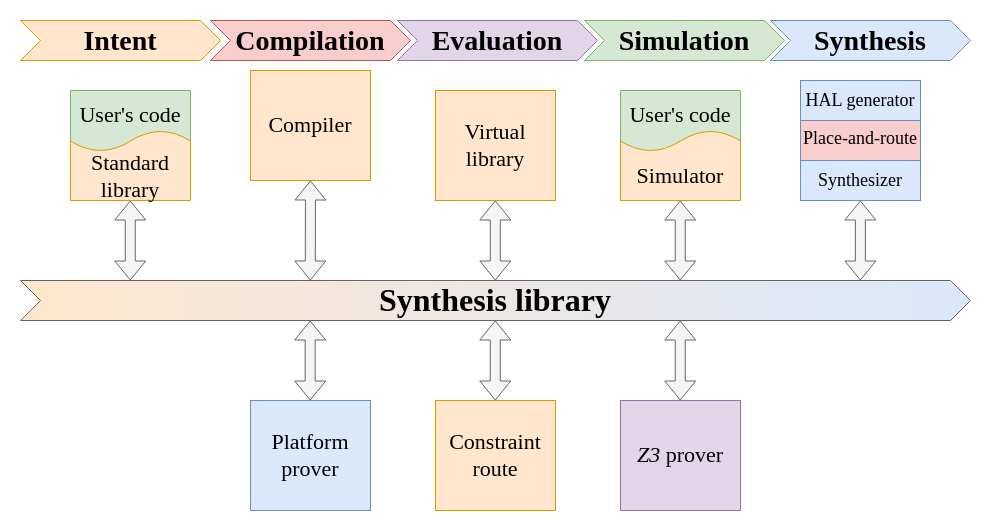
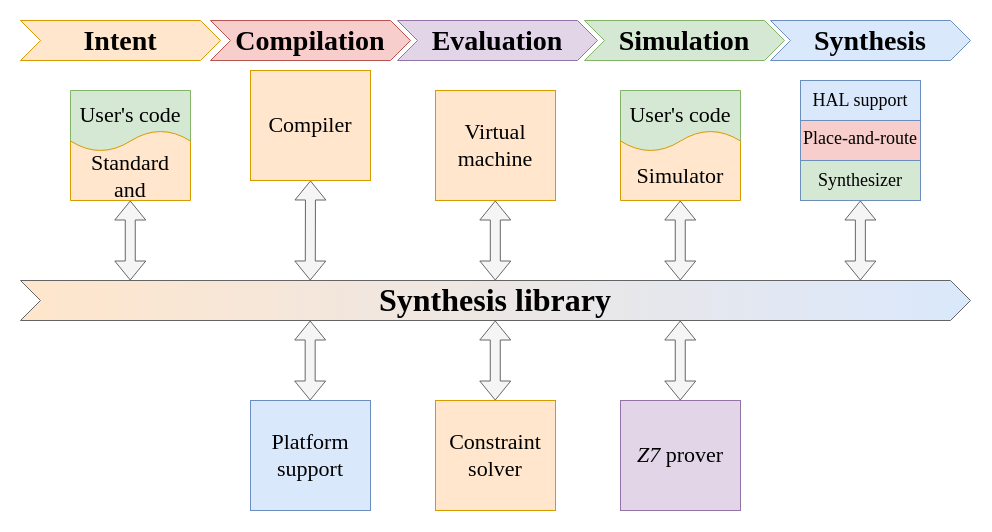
(861, 101) -> (861, 101)
(496, 146) -> (496, 146)
(131, 177) -> (131, 177)
(861, 181) -> (861, 181)
(311, 456) -> (311, 456)
(496, 456) -> (496, 456)
(681, 456) -> (681, 456)
